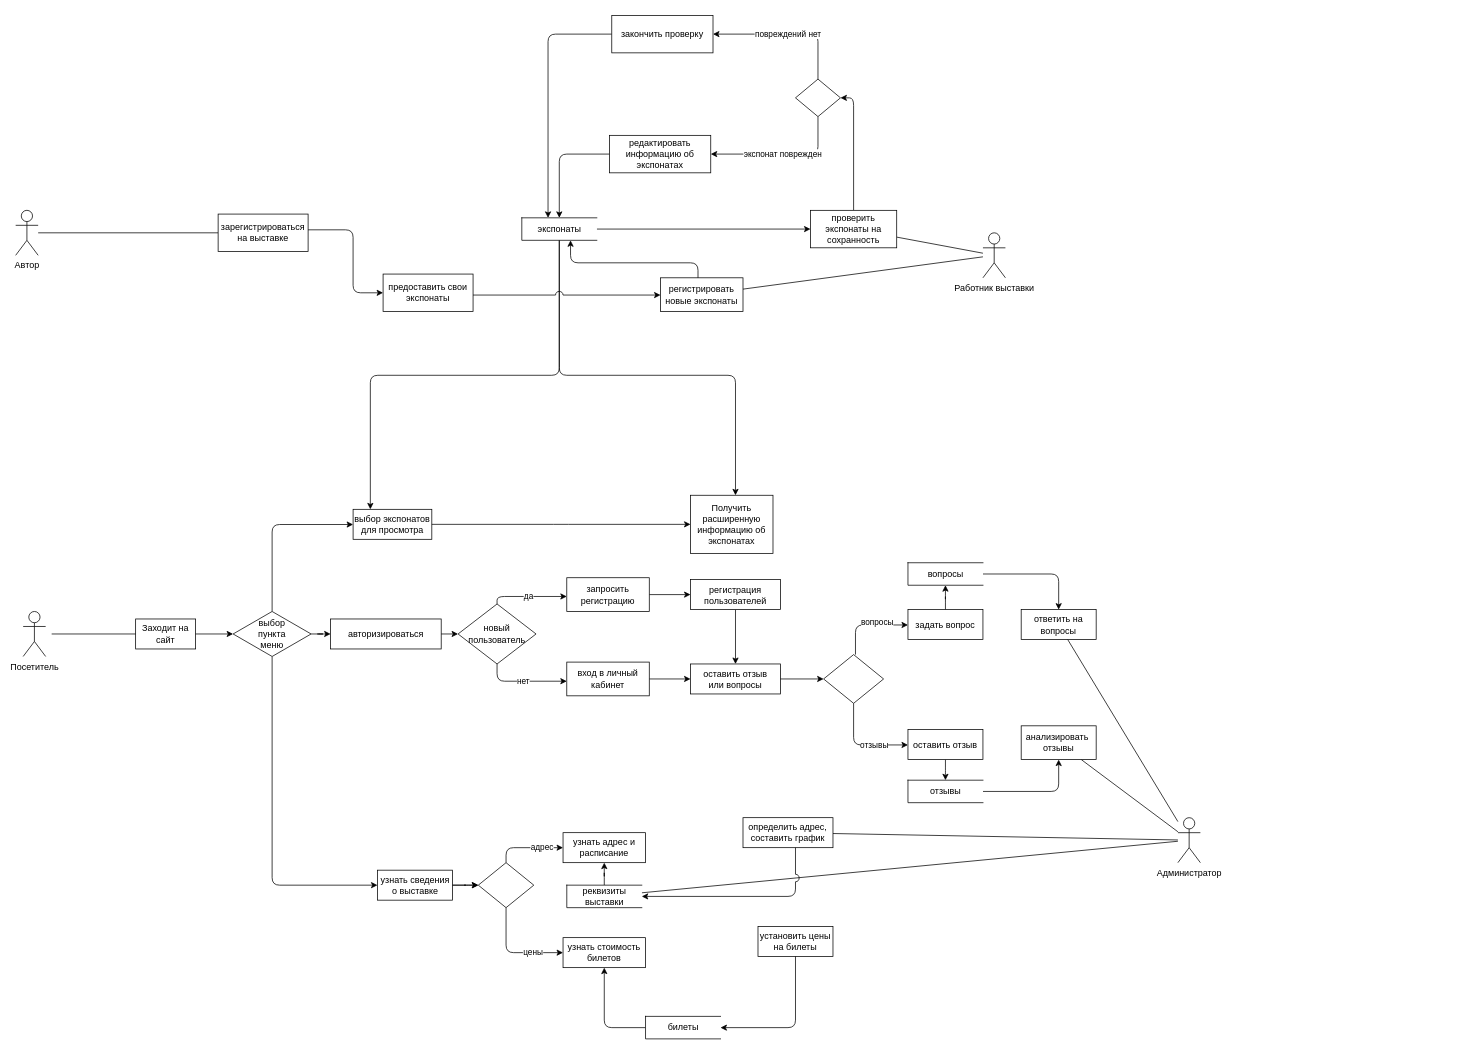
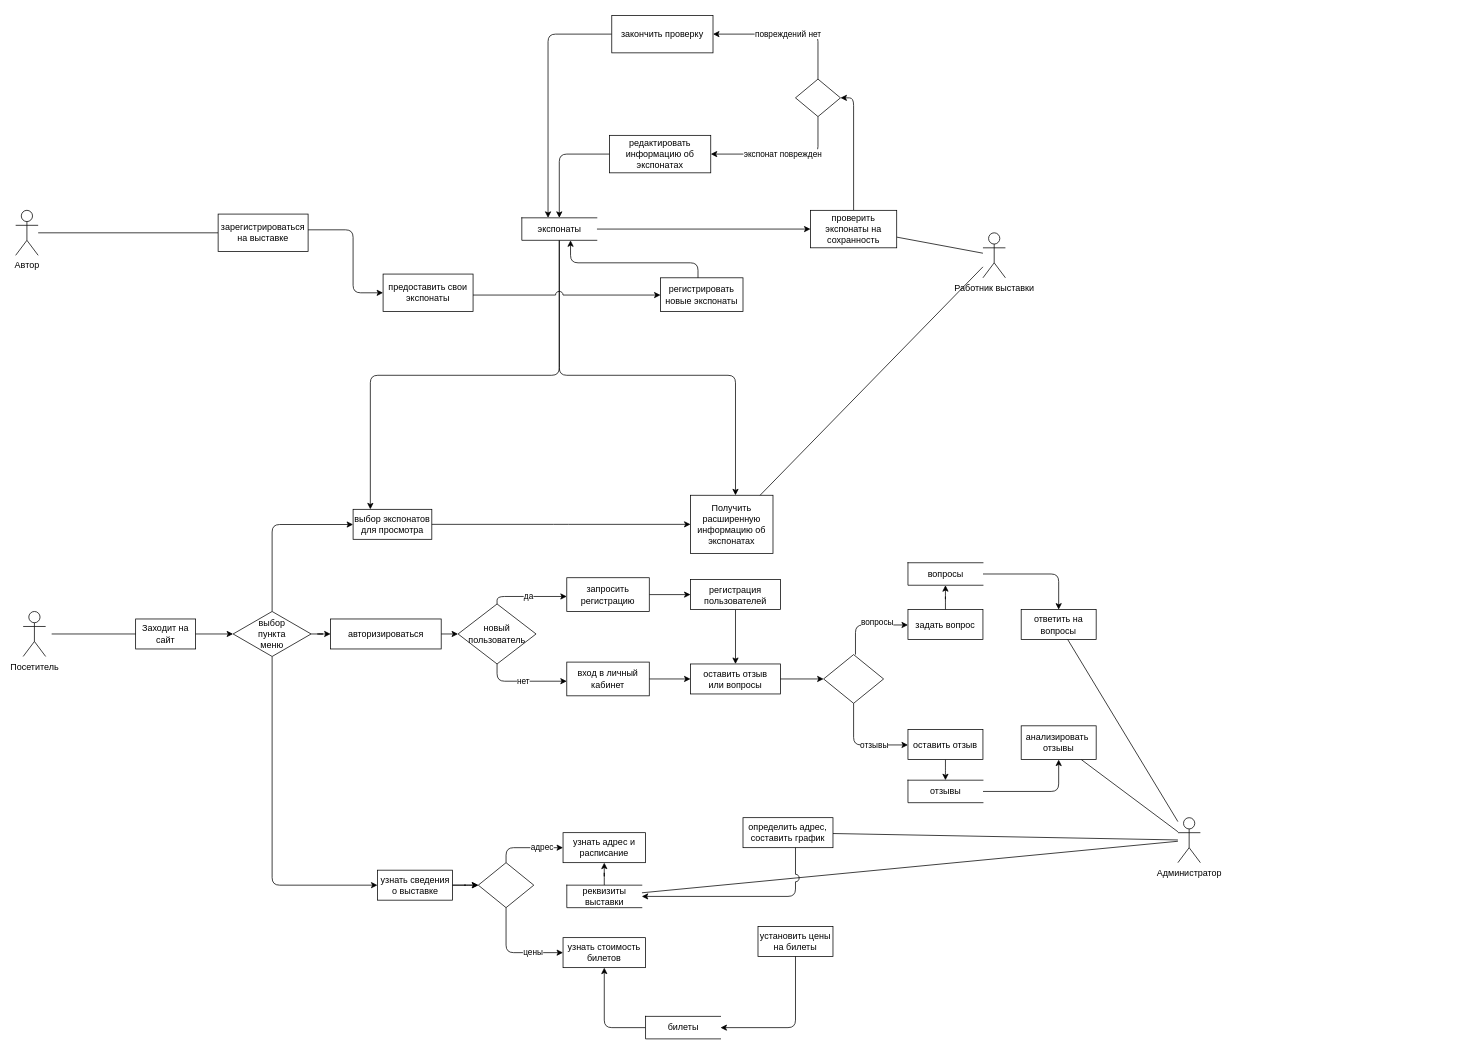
(863, 273) -> (872, 381)
